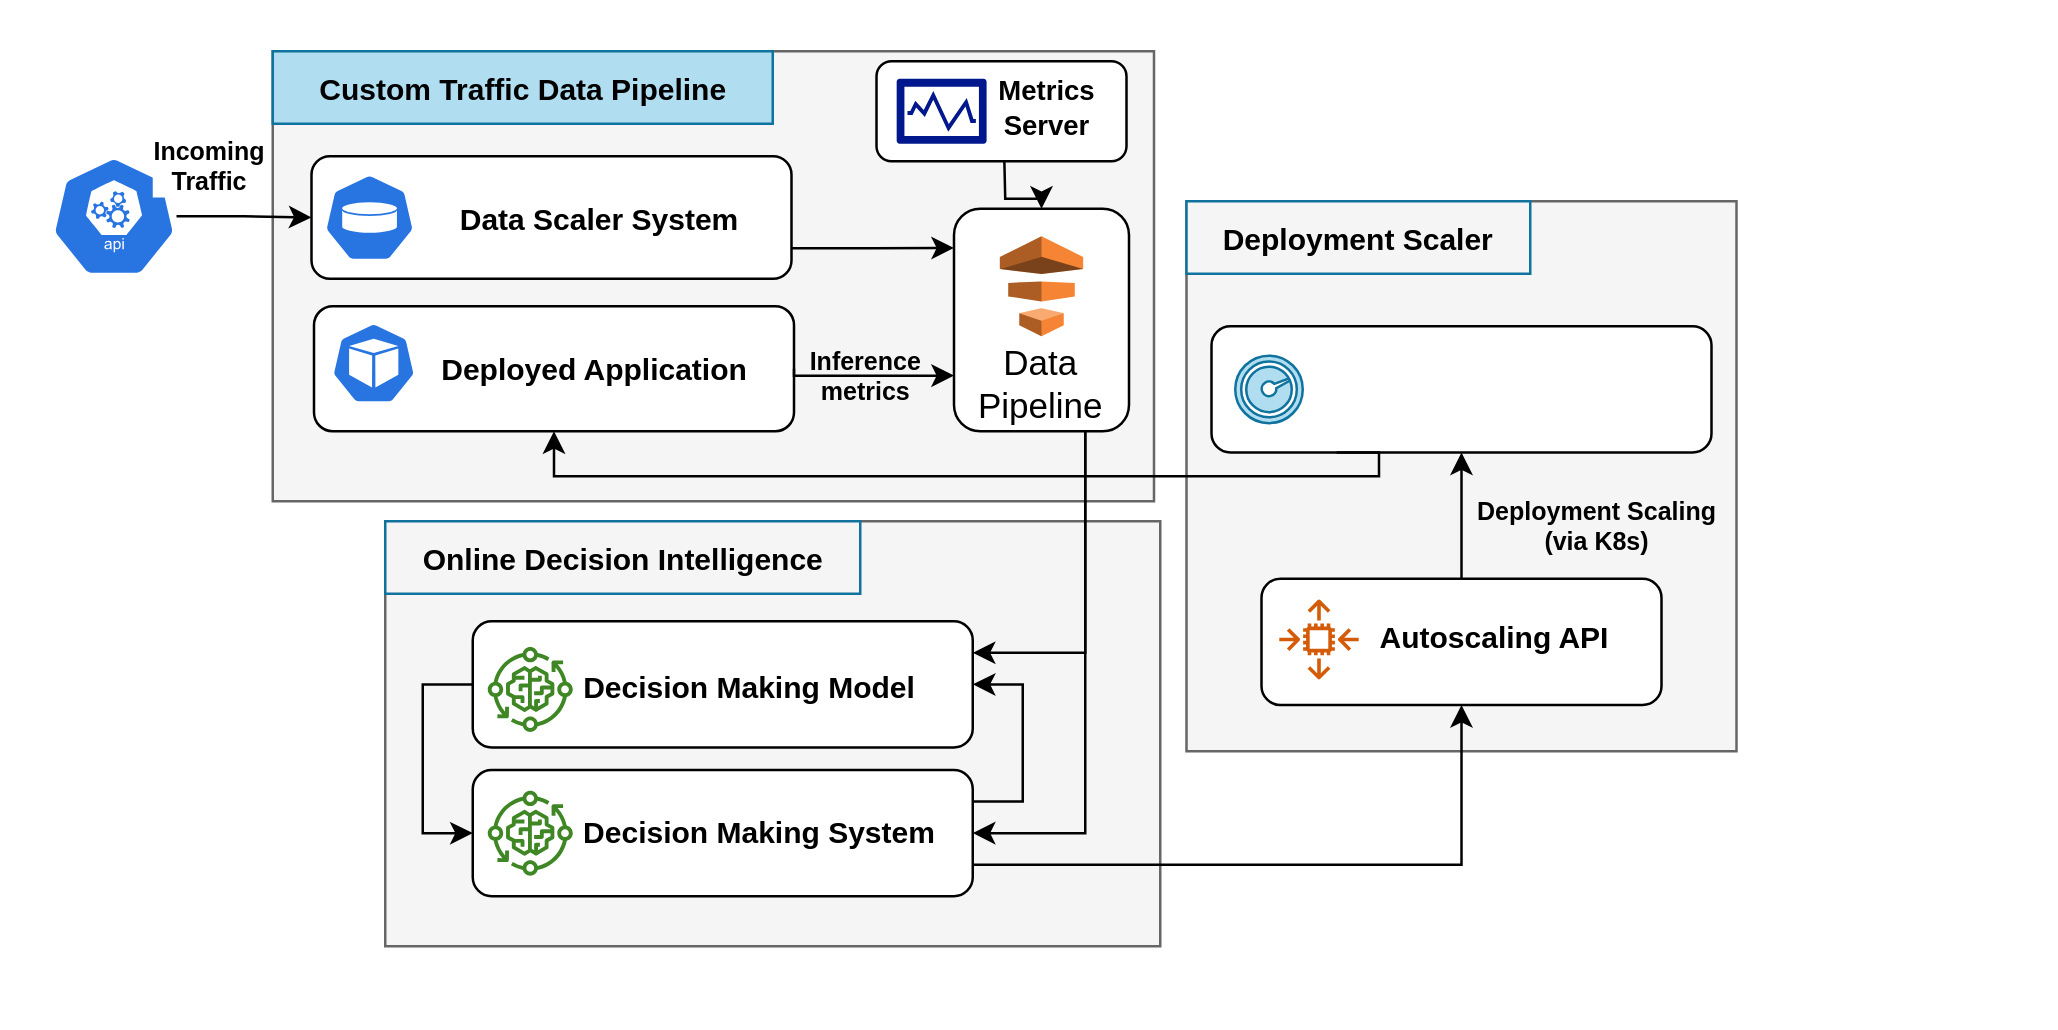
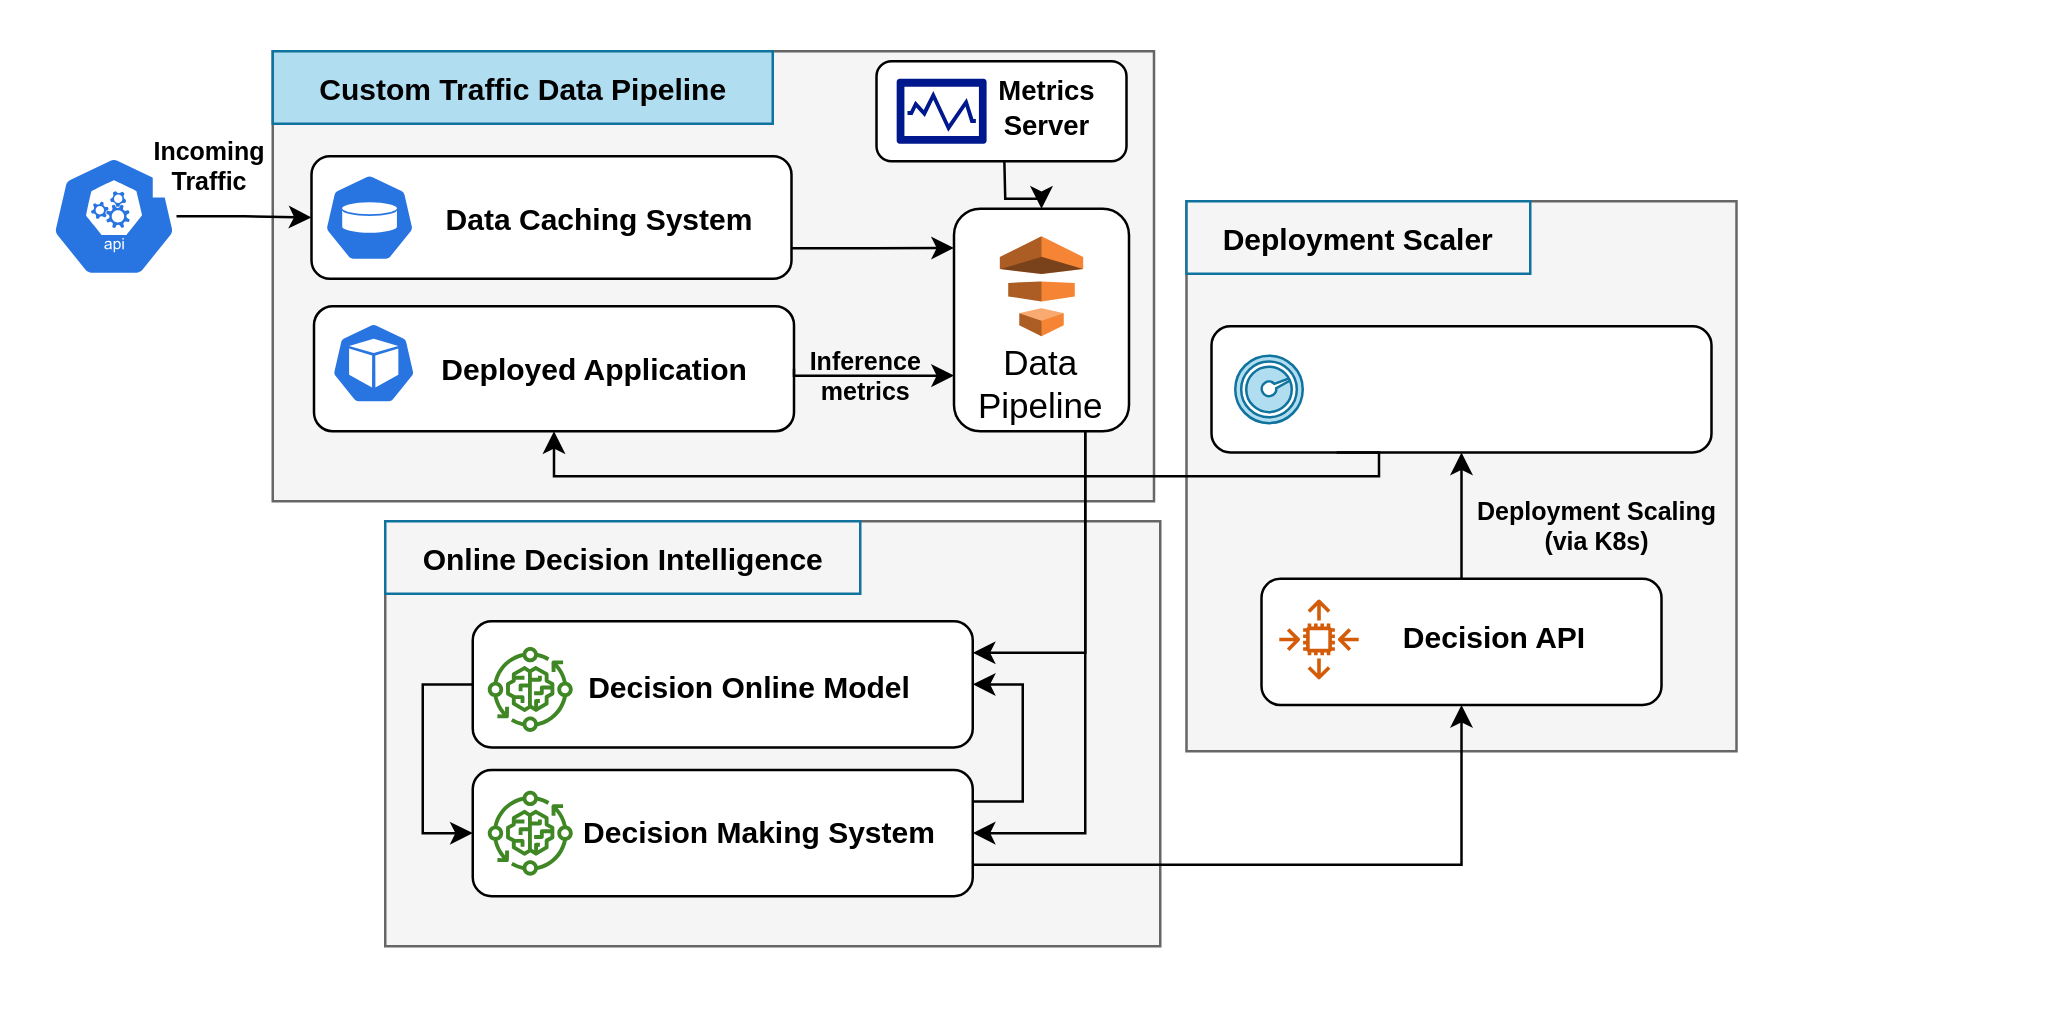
(600, 219) -> (600, 219)
(1495, 639) -> (1495, 639)
(750, 689) -> (750, 689)
